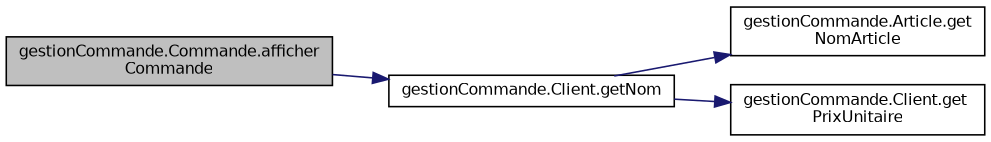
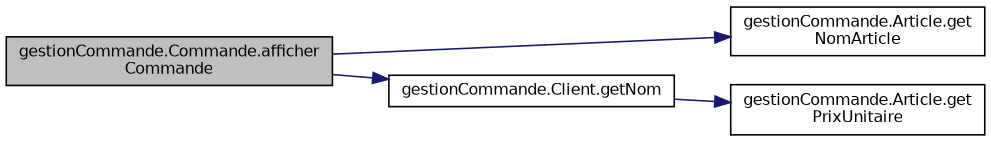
(664, 67) -> (523, 46)
(858, 110) -> (858, 110)
